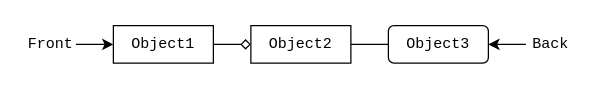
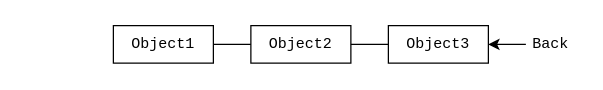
(51, 44) -> none
(99, 44) -> none
(240, 44) -> (245, 44)
(438, 44) -> (438, 44)
